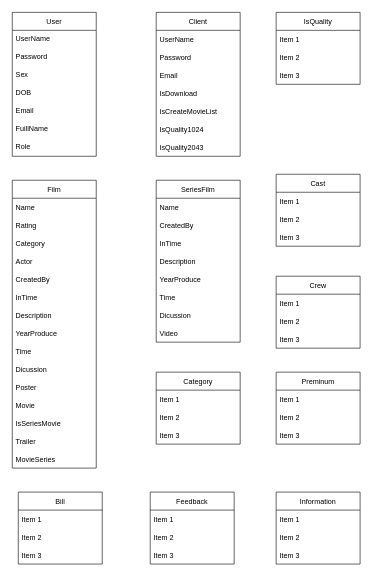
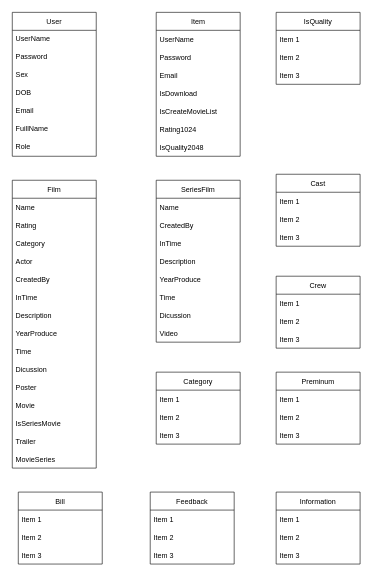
(198, 22) -> (198, 22)
(184, 130) -> (179, 130)
(184, 148) -> (184, 148)
